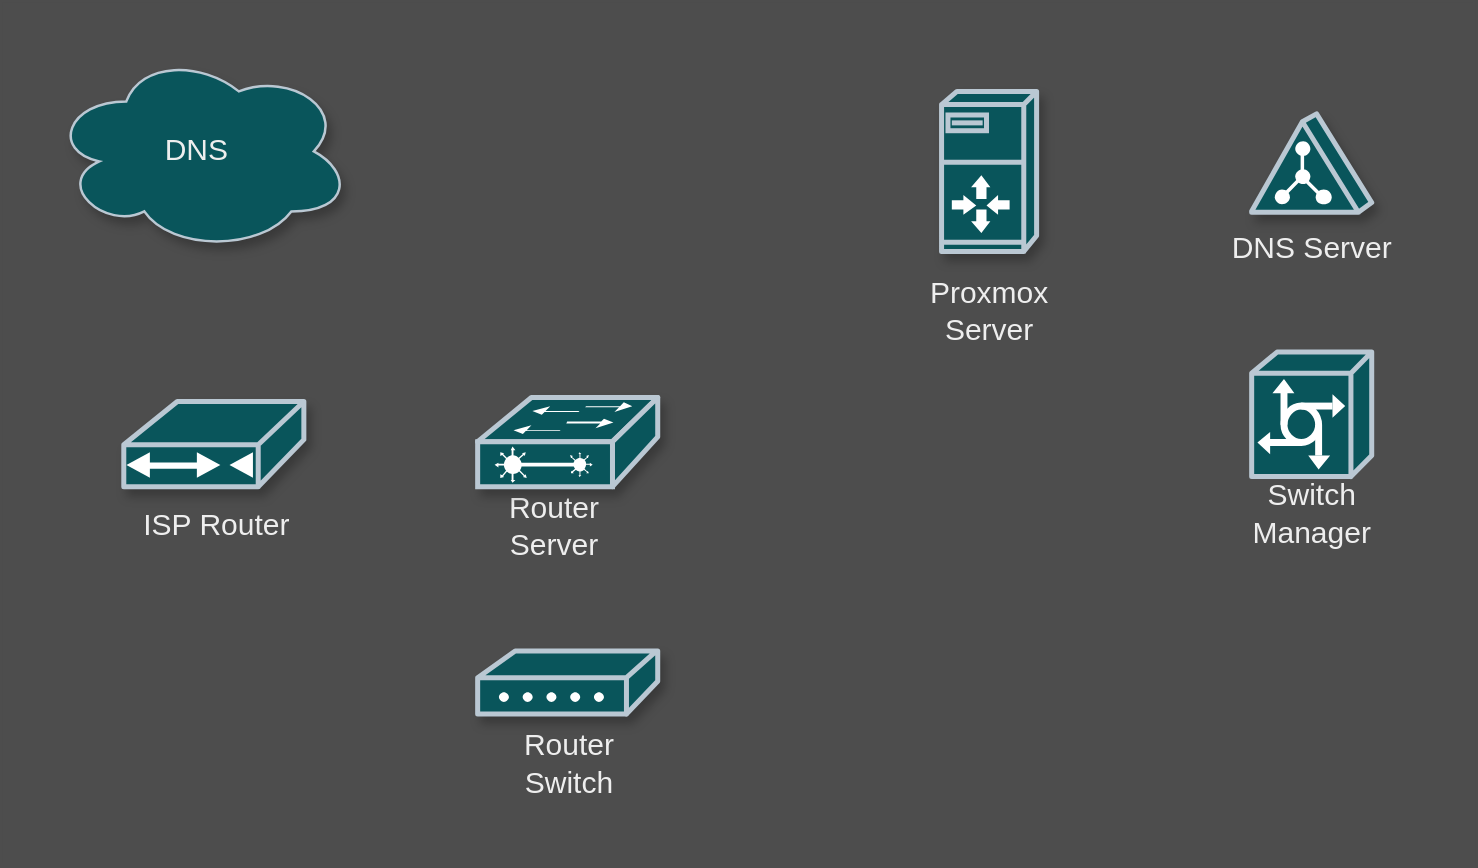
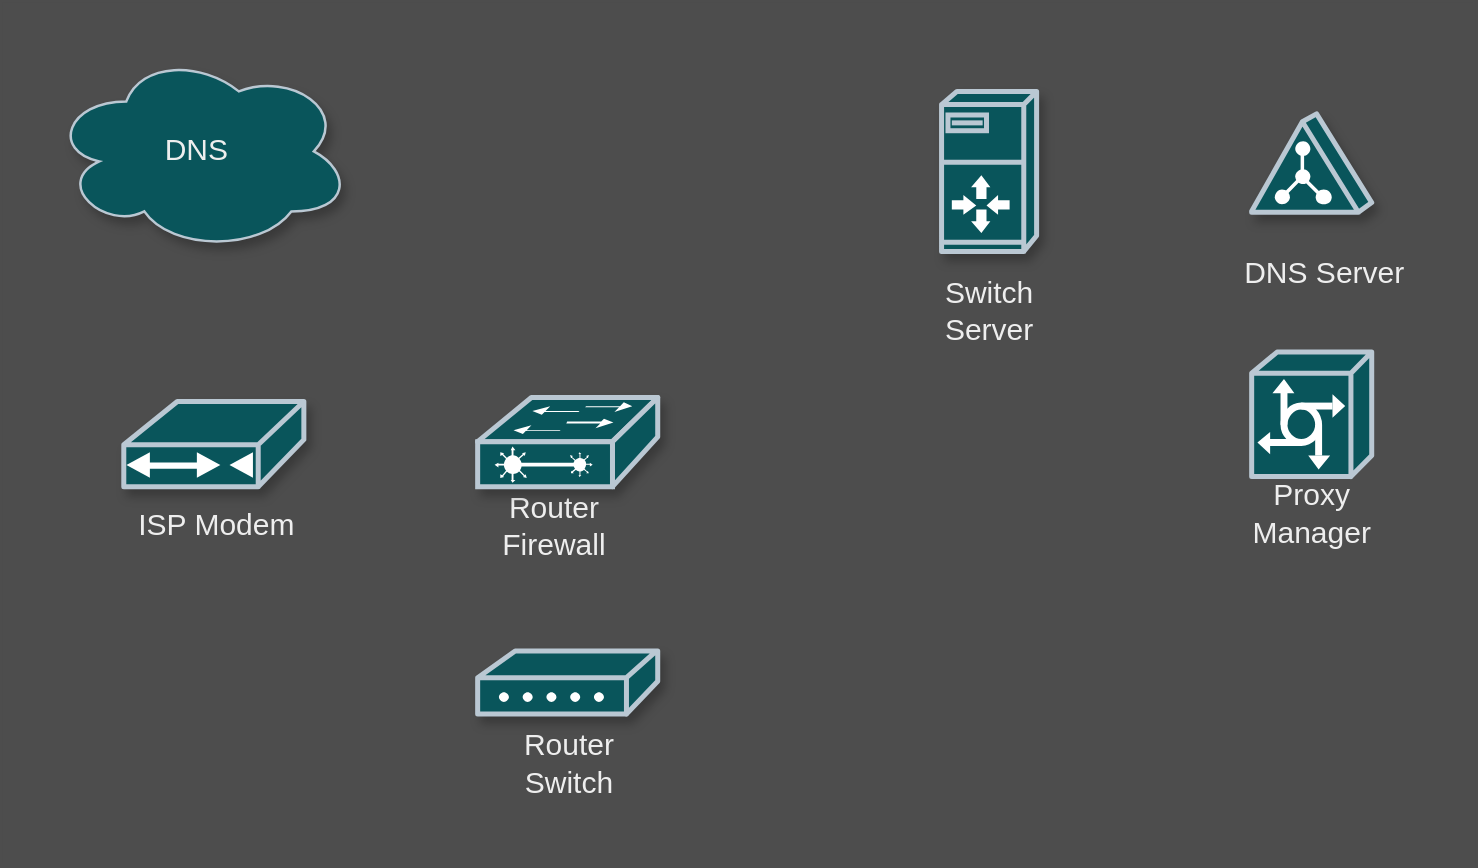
(1311, 250) -> (1324, 275)
(990, 311) -> (990, 311)
(1313, 514) -> (1313, 514)
(218, 526) -> (218, 526)
(555, 526) -> (555, 526)
